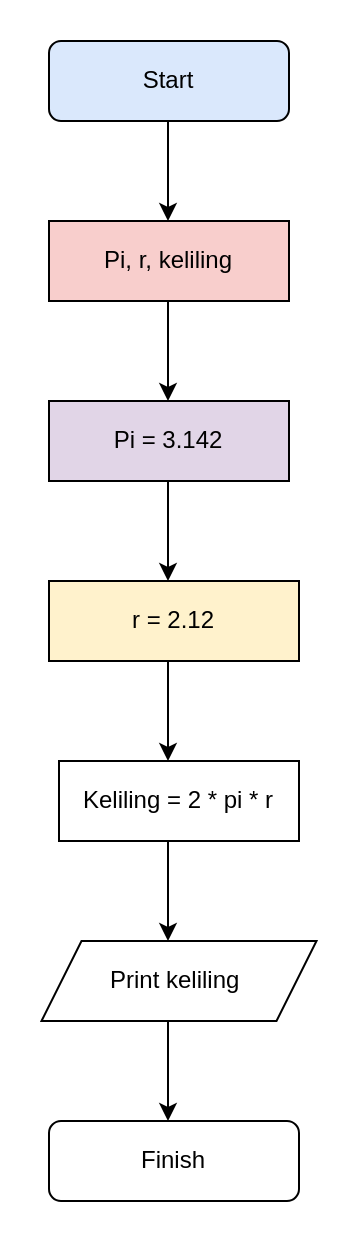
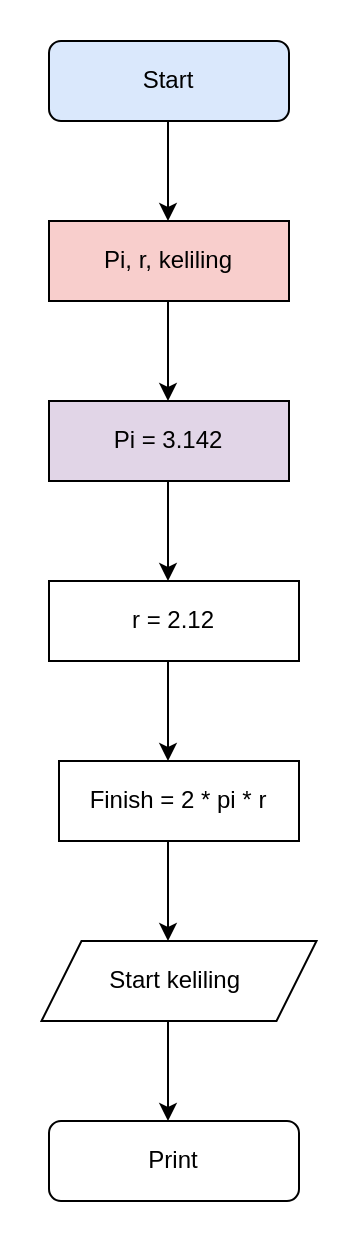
(174, 621) -> (174, 621)
(179, 801) -> (179, 801)
(179, 981) -> (179, 981)
(174, 1161) -> (174, 1161)
